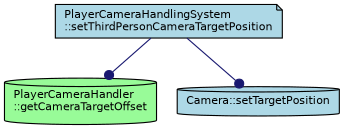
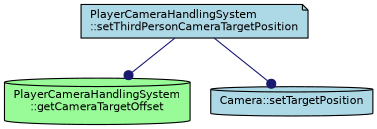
(80, 101) -> (97, 101)
